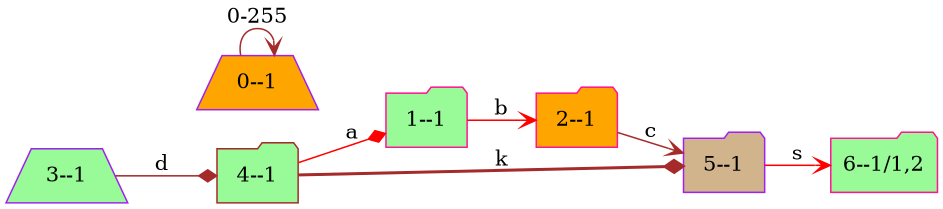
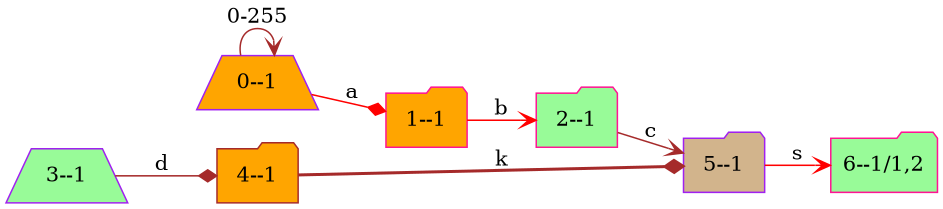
(427, 120) -> (427, 120)
(577, 120) -> (577, 120)
(333, 151) -> (339, 101)
(258, 176) -> (258, 176)
